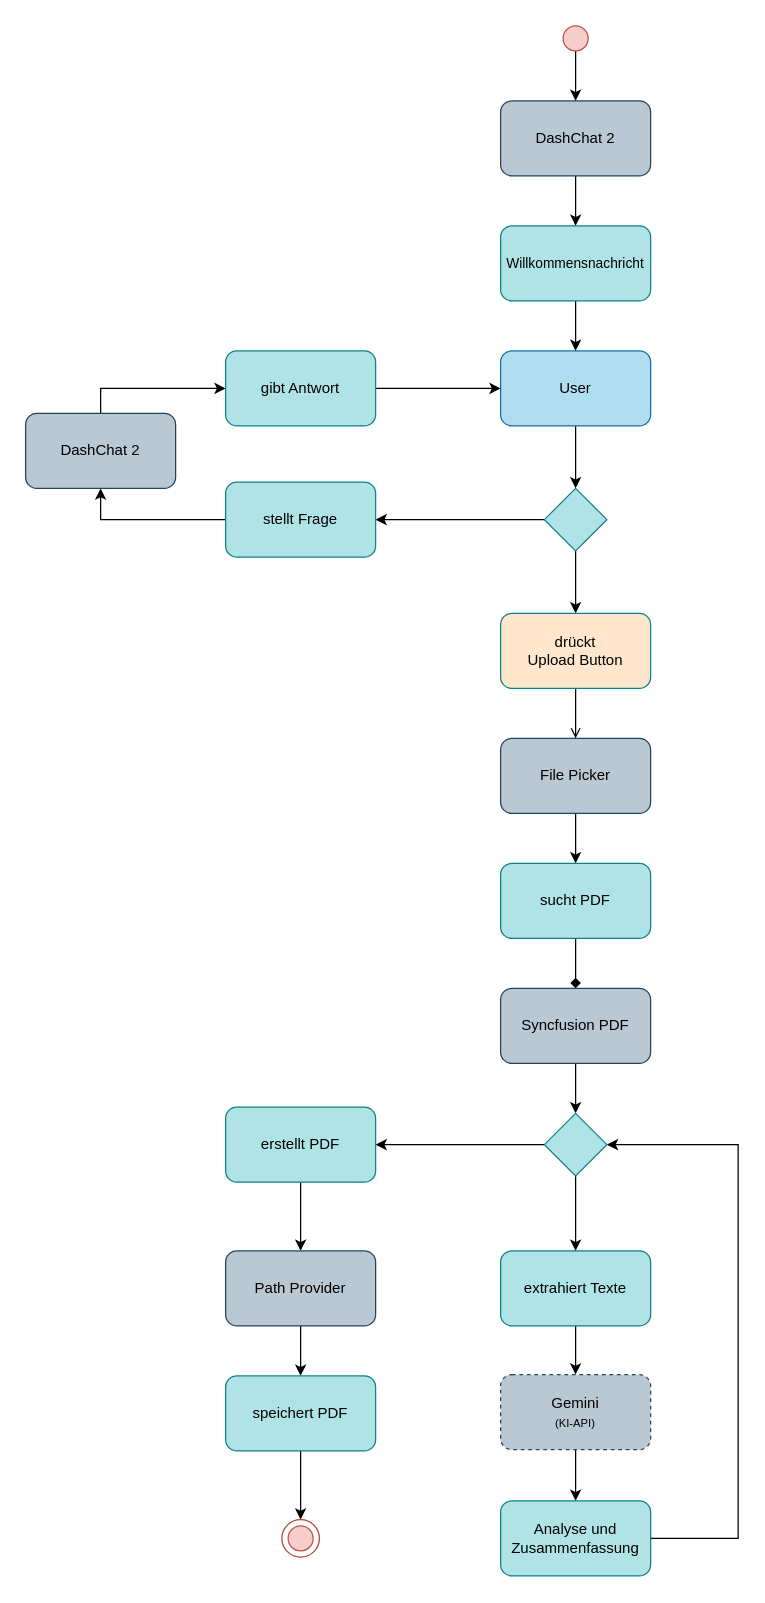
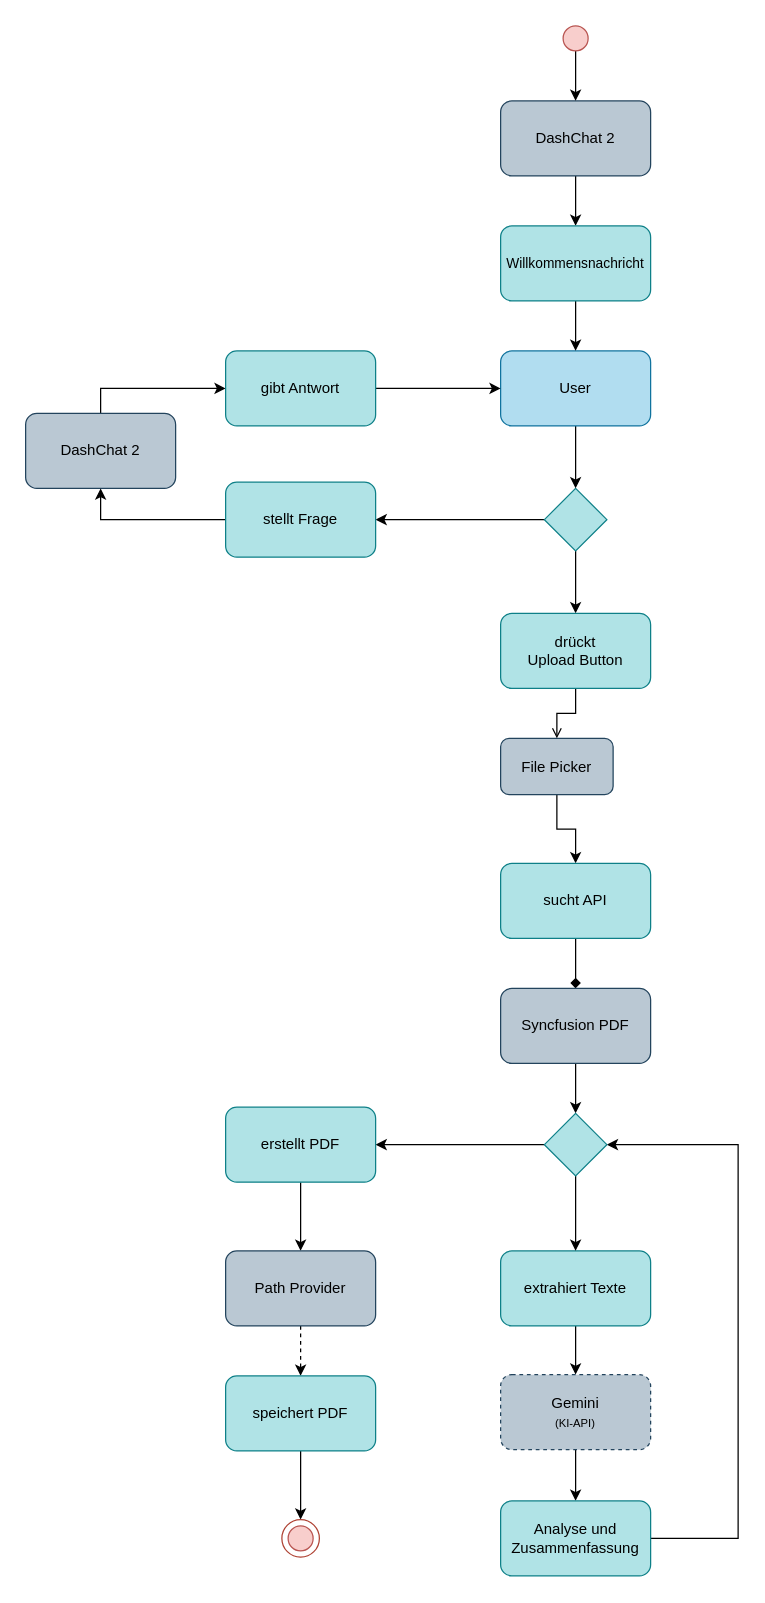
(576, 651) -> (576, 651)
(576, 776) -> (557, 766)
(576, 901) -> (576, 901)
(301, 1346) -> (301, 1346)
